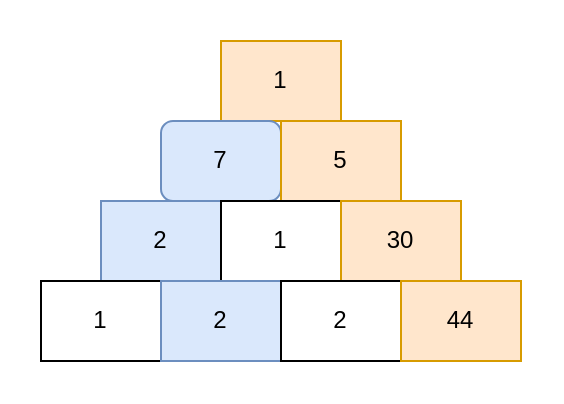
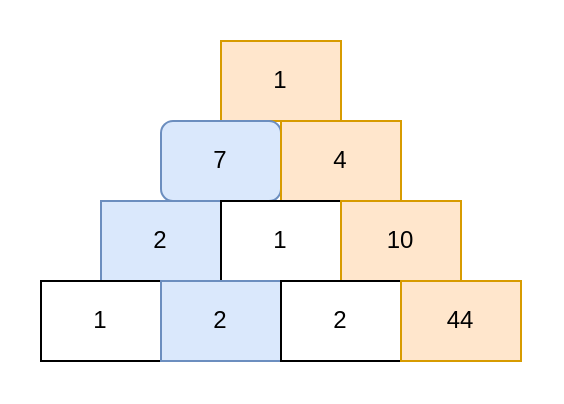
(341, 161) -> (341, 161)
(401, 241) -> (401, 241)
